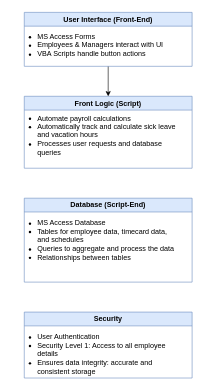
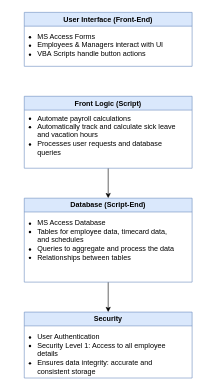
(108, 90) -> none
none -> (108, 192)
none -> (108, 306)
